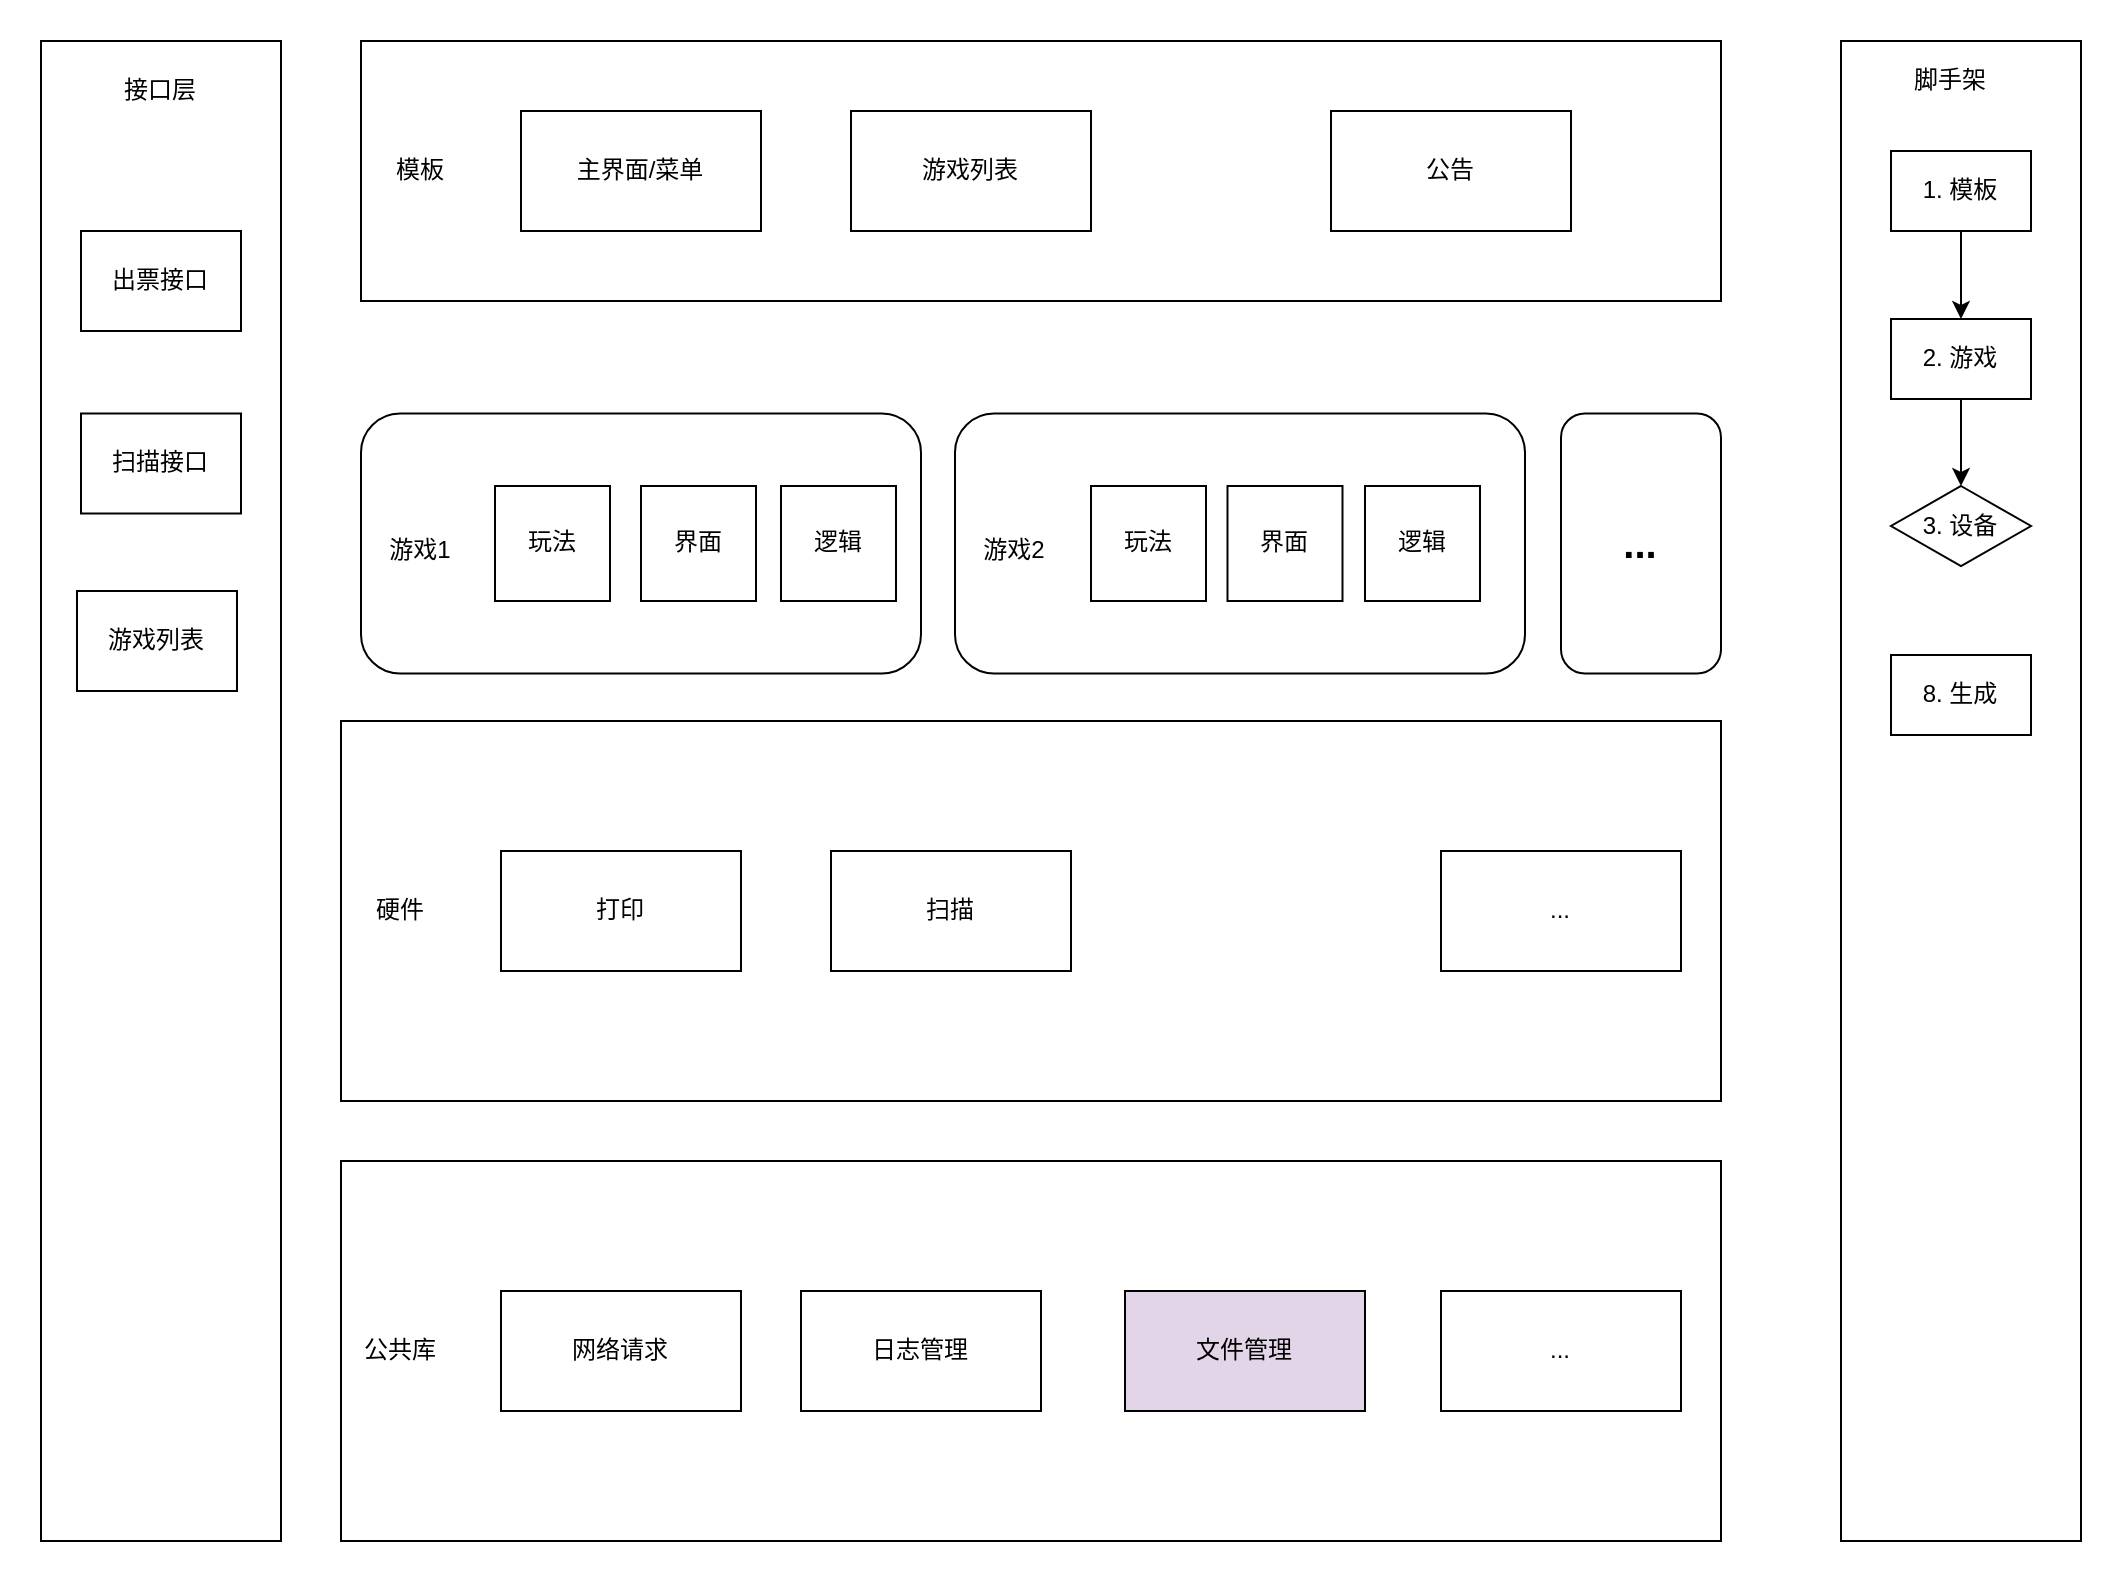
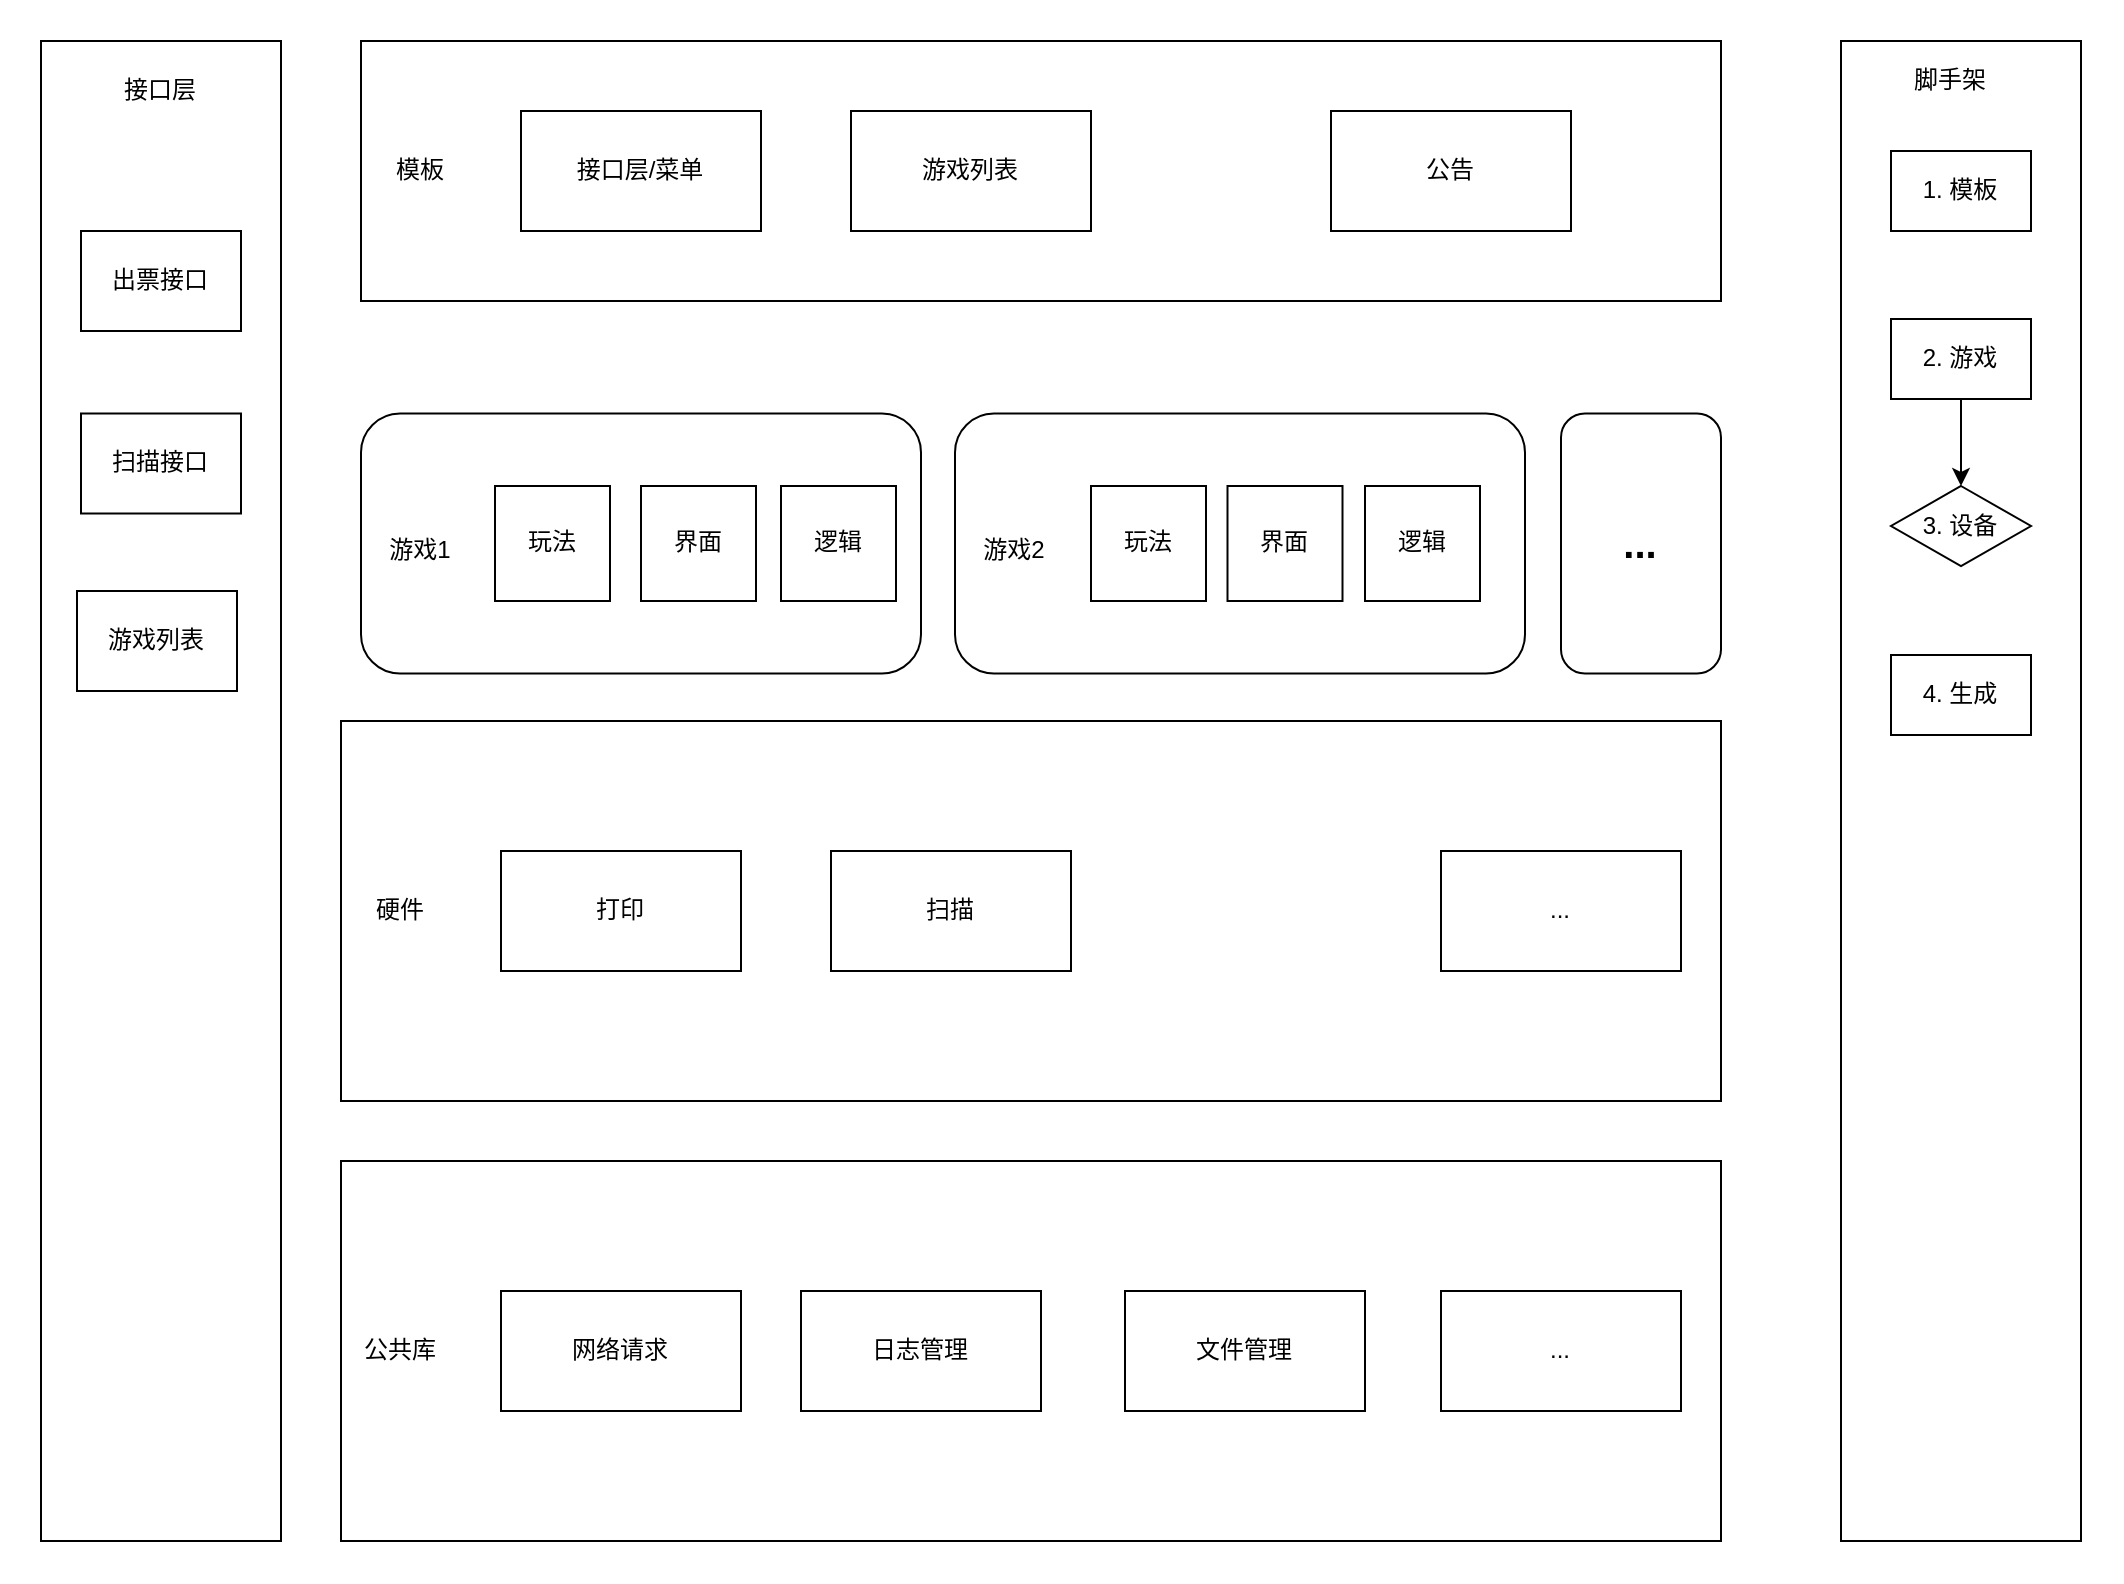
(641, 171) -> (641, 171)
(1961, 268) -> none
(1961, 695) -> (1961, 695)
(1245, 1351) -> (1245, 1351)
